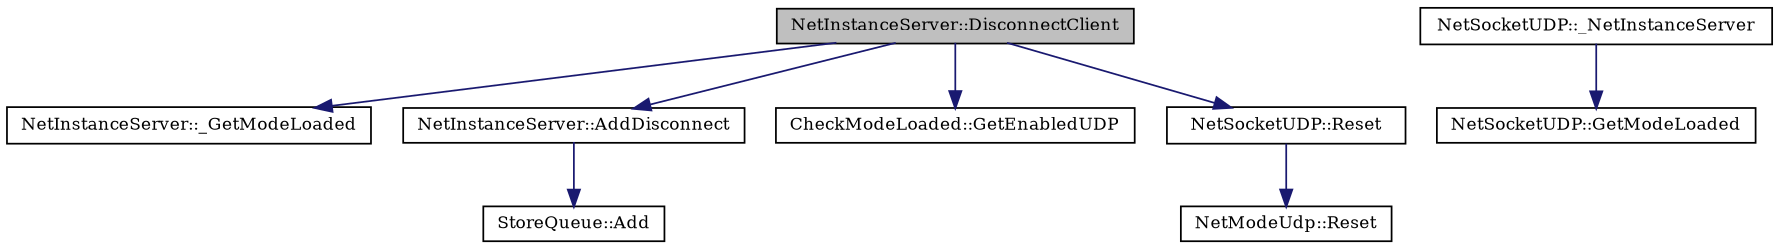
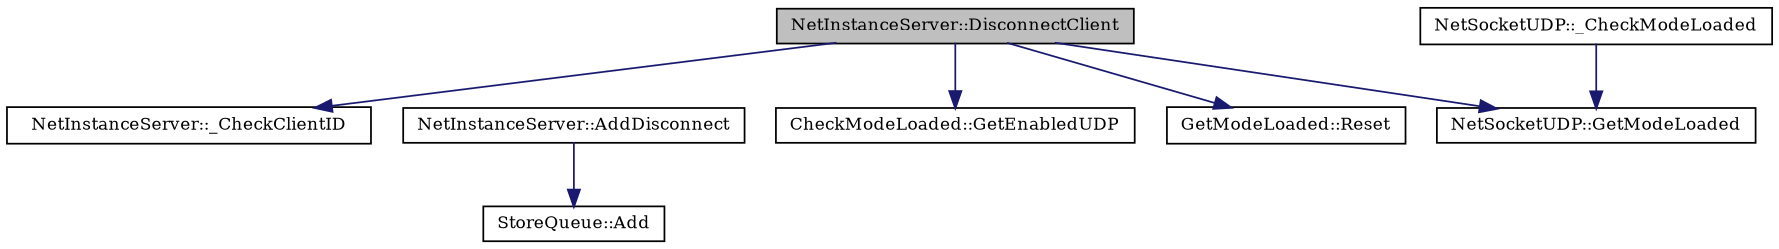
(1596, 26) -> (1596, 26)
(773, 74) -> (1267, 74)
(189, 125) -> (189, 125)
(1286, 125) -> (1286, 125)
(1286, 224) -> none
